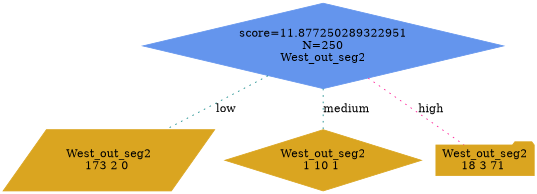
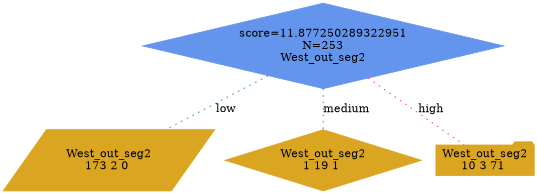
(323, 46) -> (323, 46)
(323, 160) -> (323, 160)
(485, 160) -> (485, 160)
